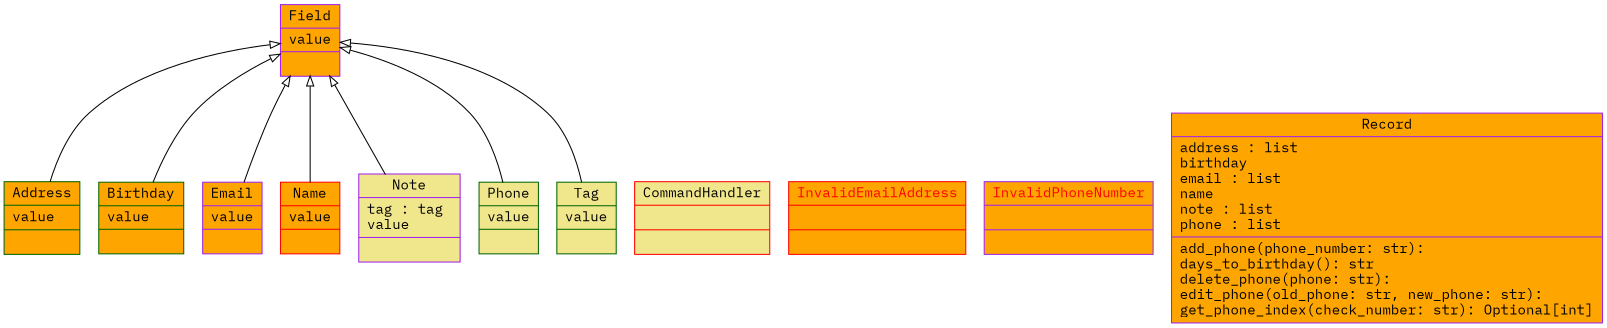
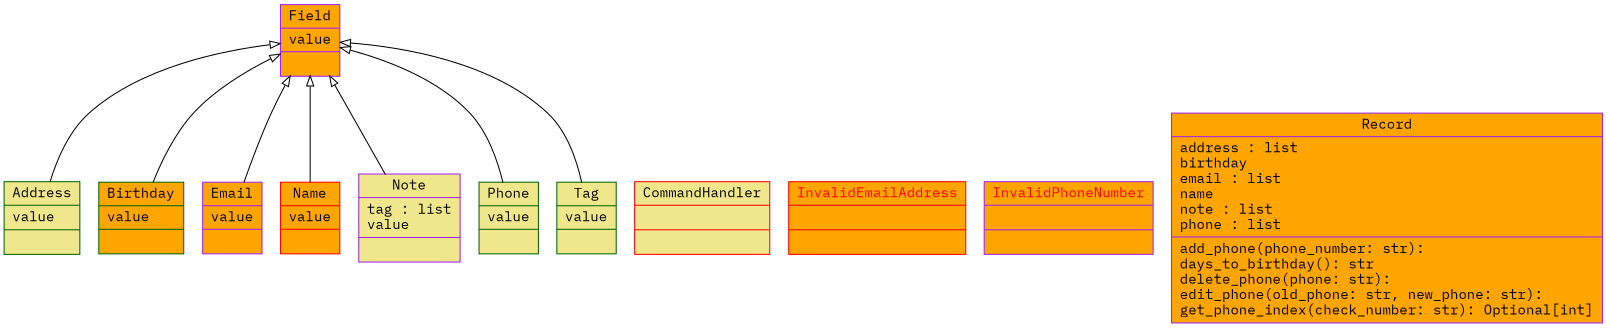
(405, 209) -> (409, 209)
(42, 218) -> (42, 218)
